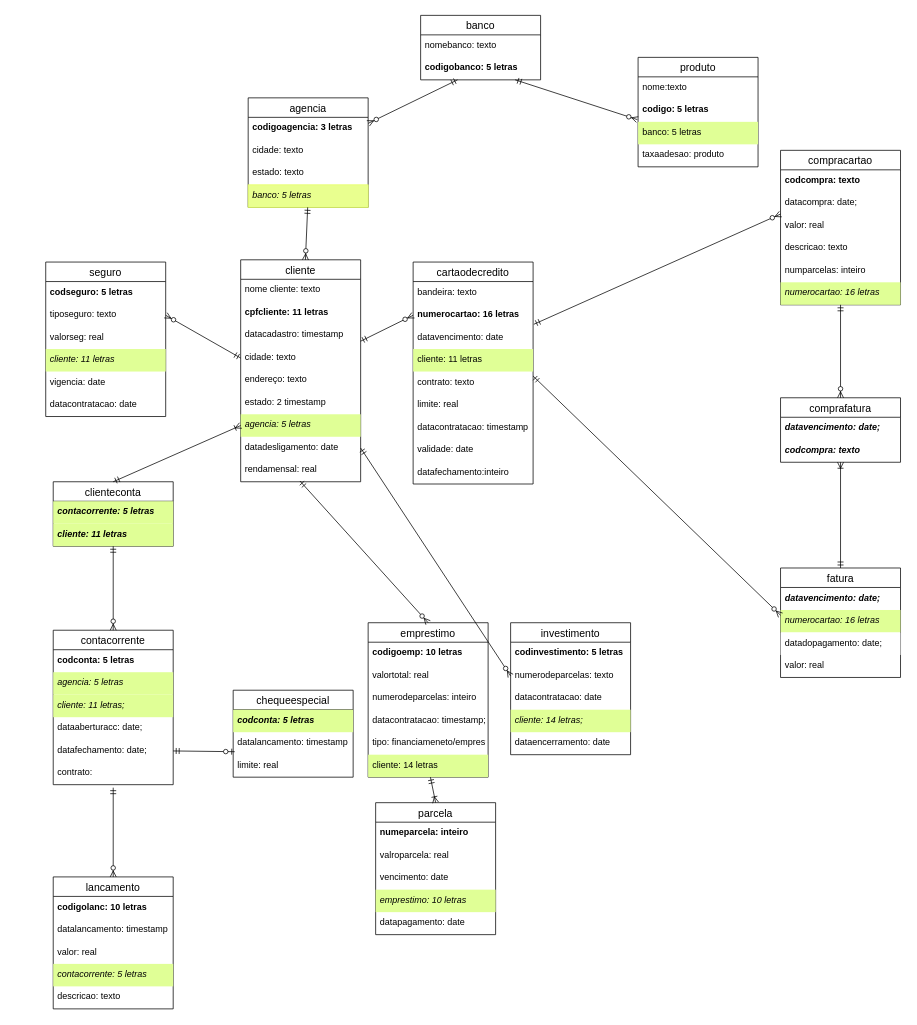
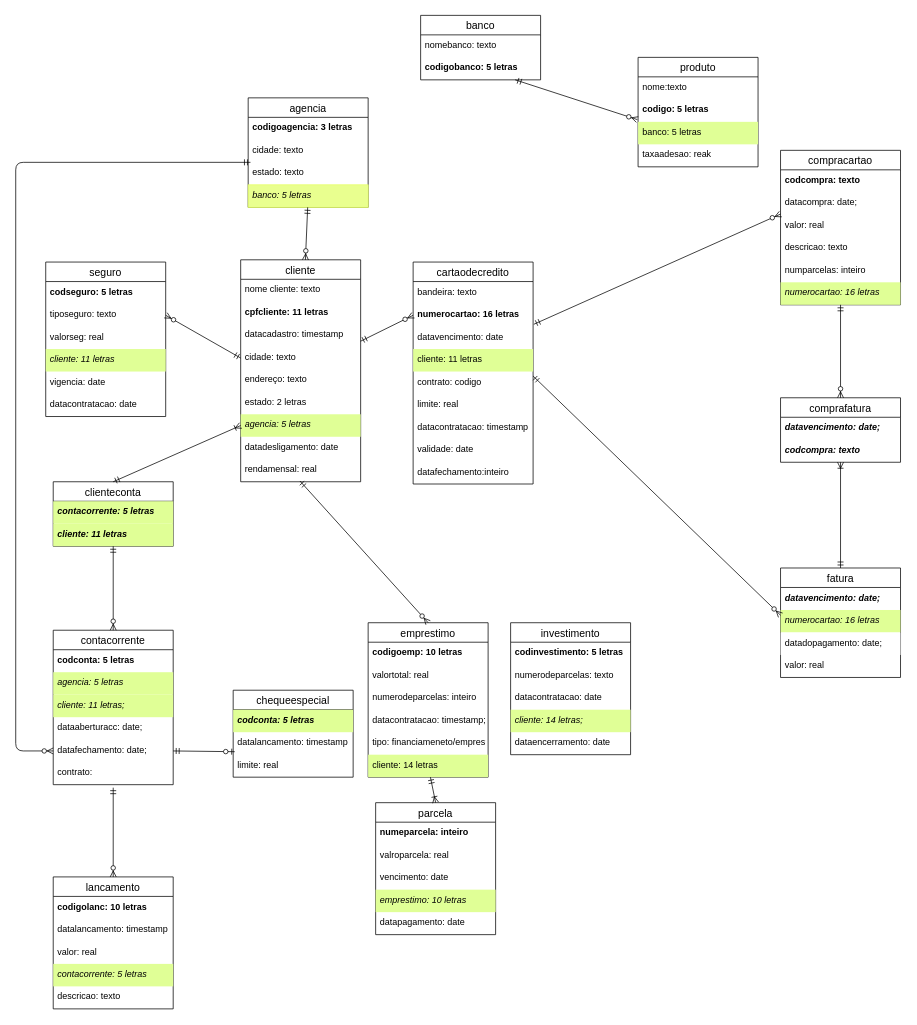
(412, 102) -> none
(688, 155) -> (680, 155)
none -> (15, 344)
(452, 382) -> (454, 382)
(288, 402) -> (280, 402)
(435, 562) -> none
